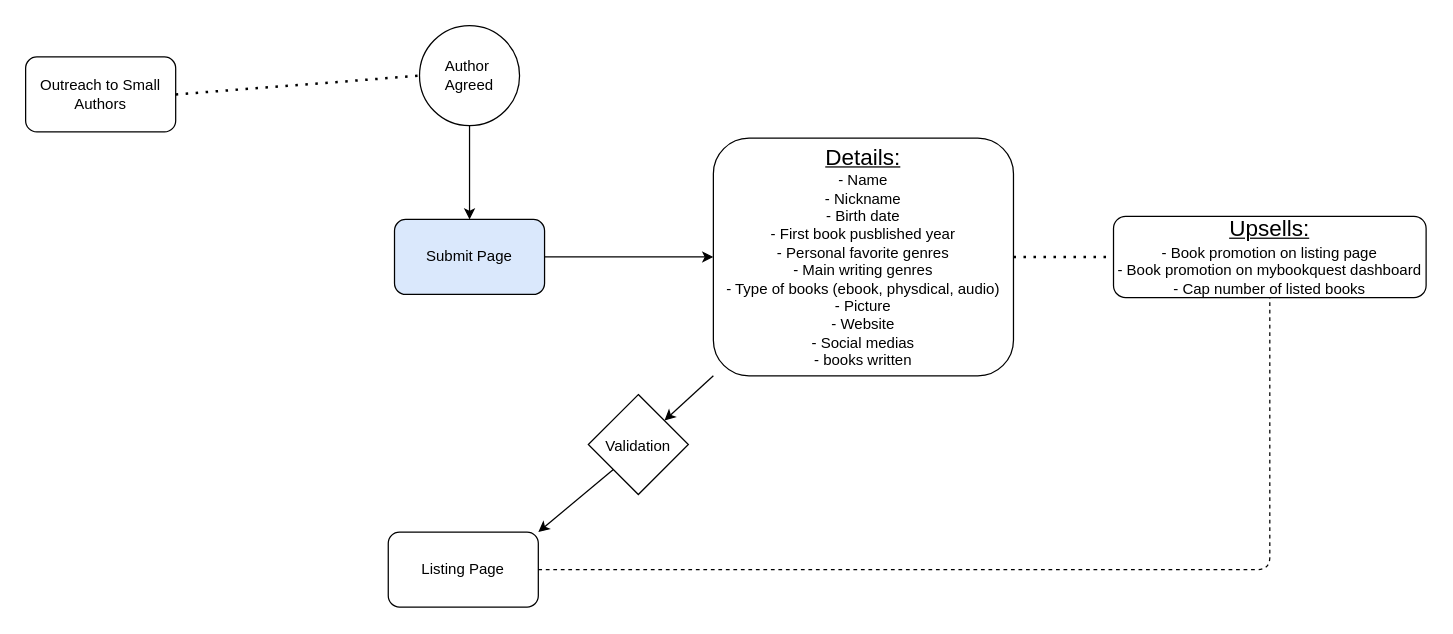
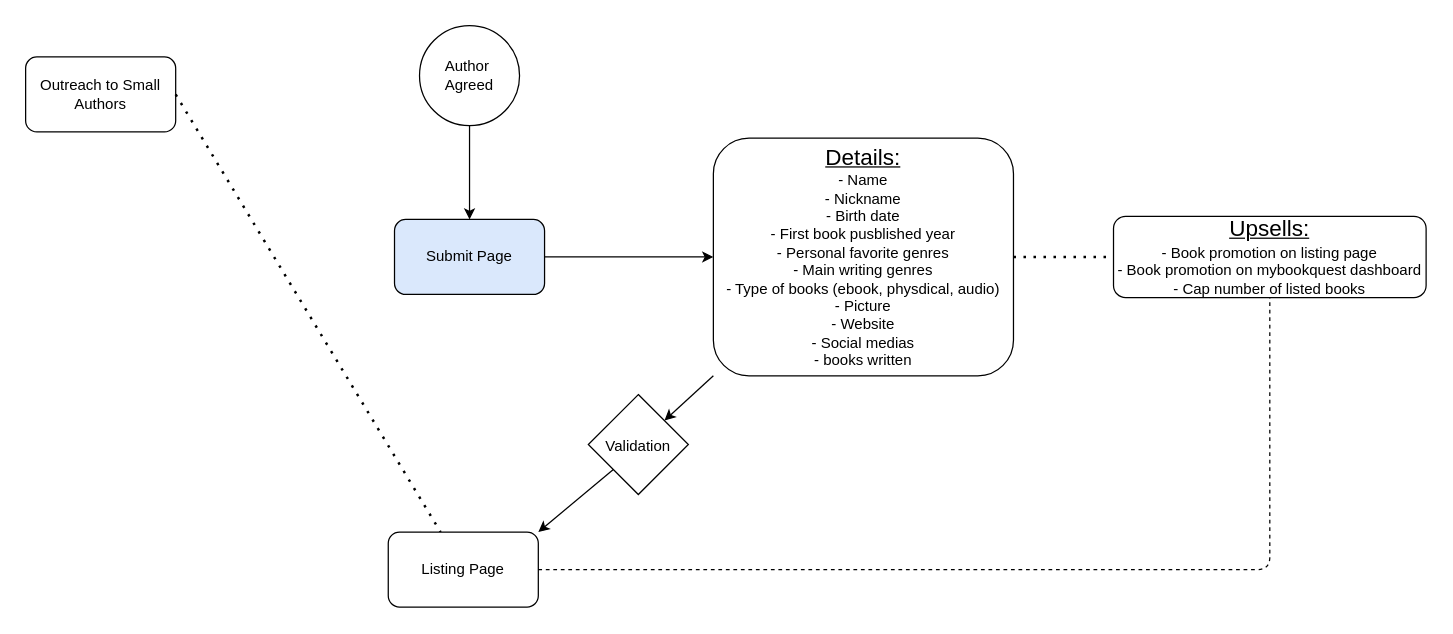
(298, 85) -> (307, 312)
